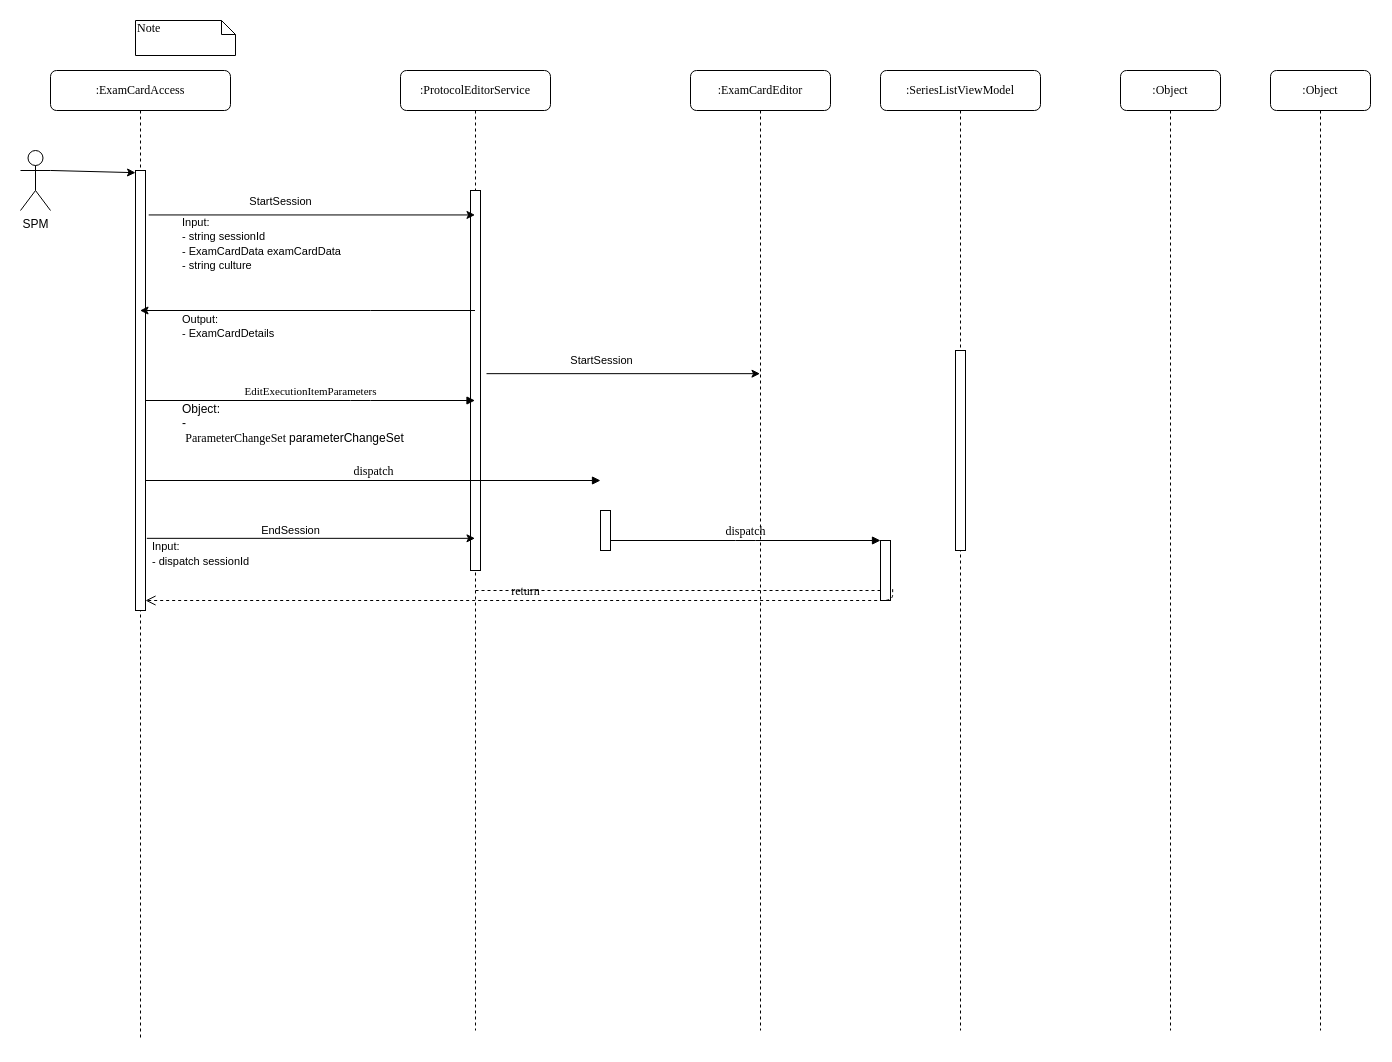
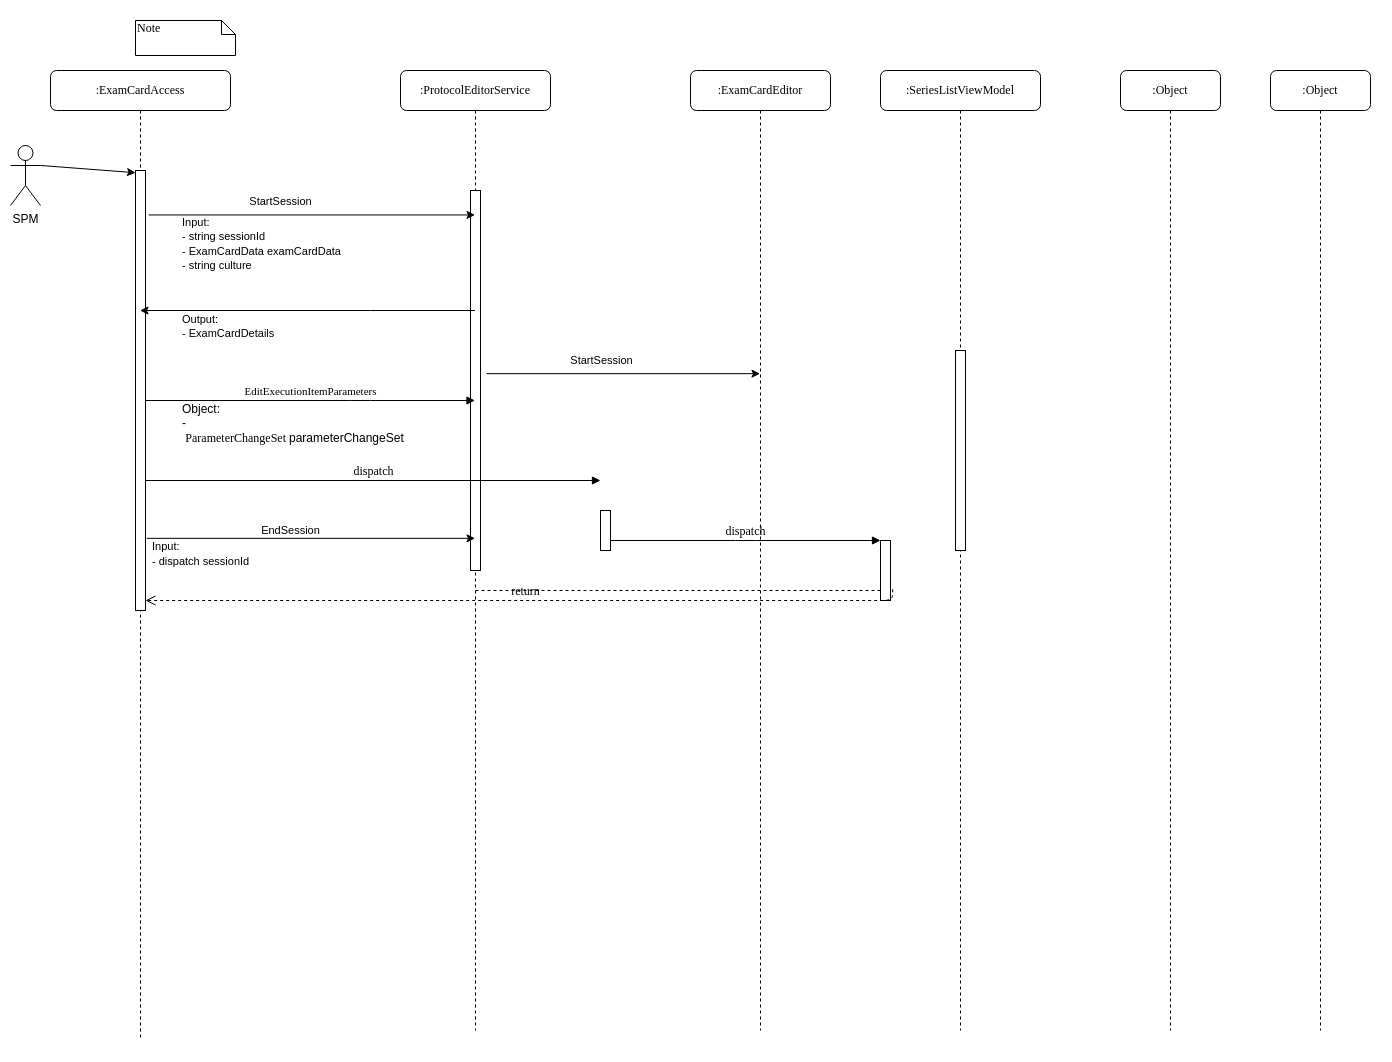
(36, 181) -> (26, 176)
